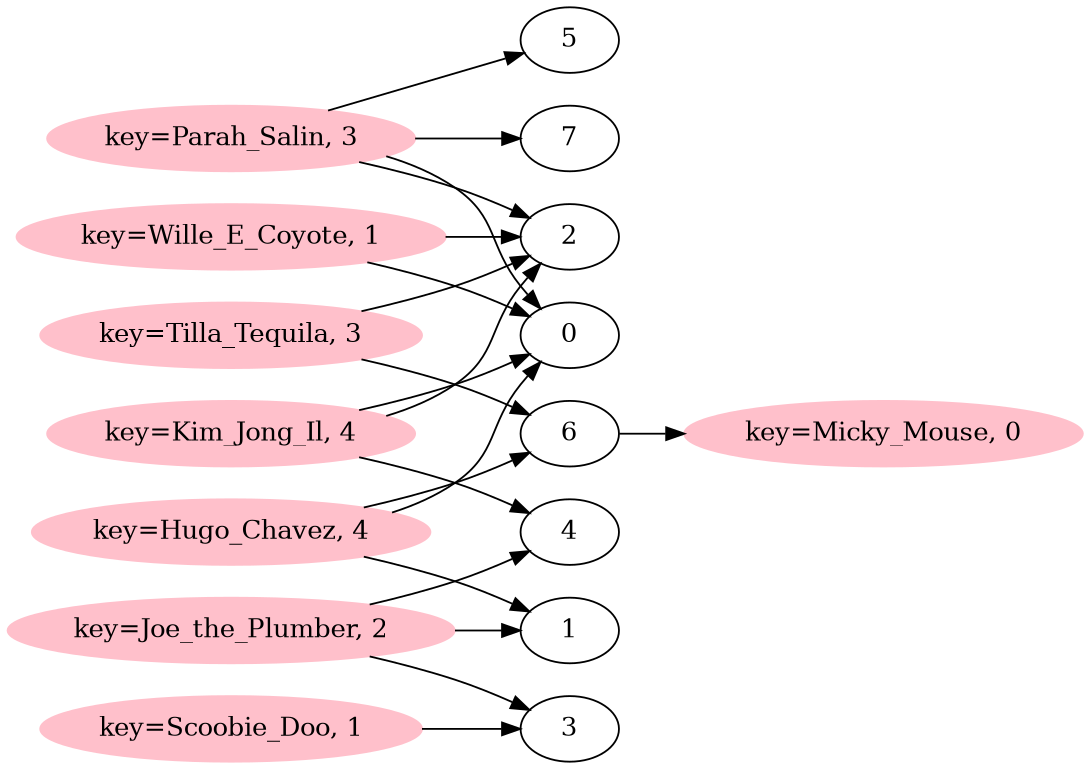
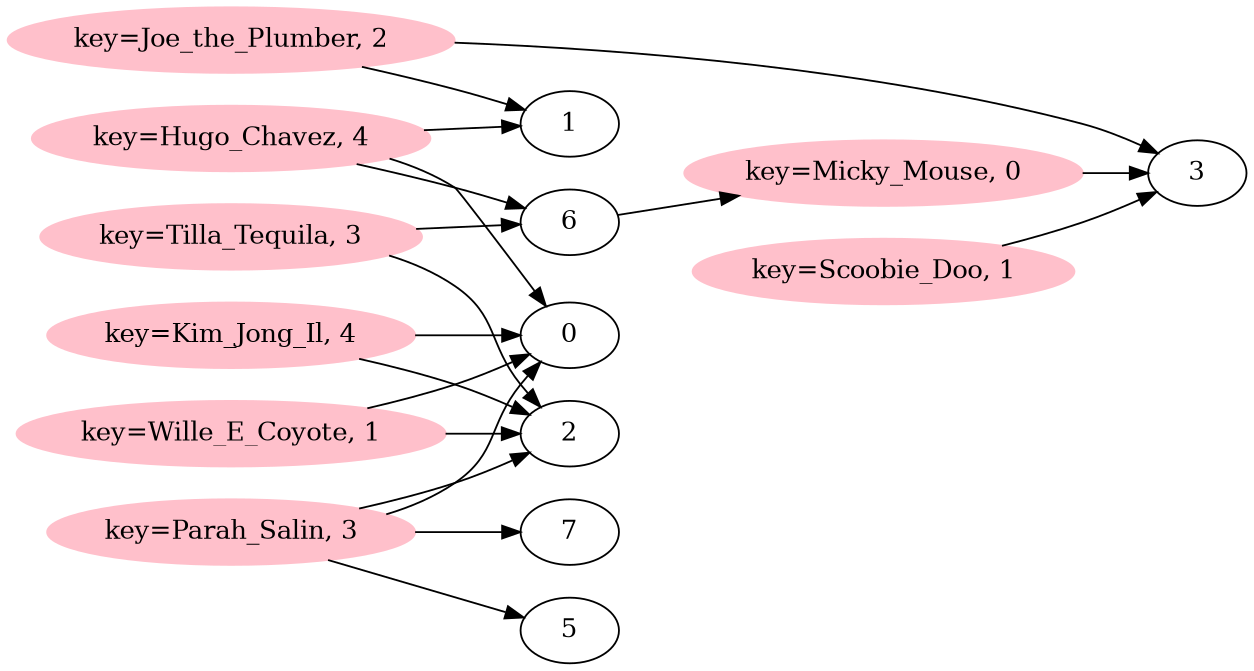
none -> (1106, 173)
(570, 532) -> none
